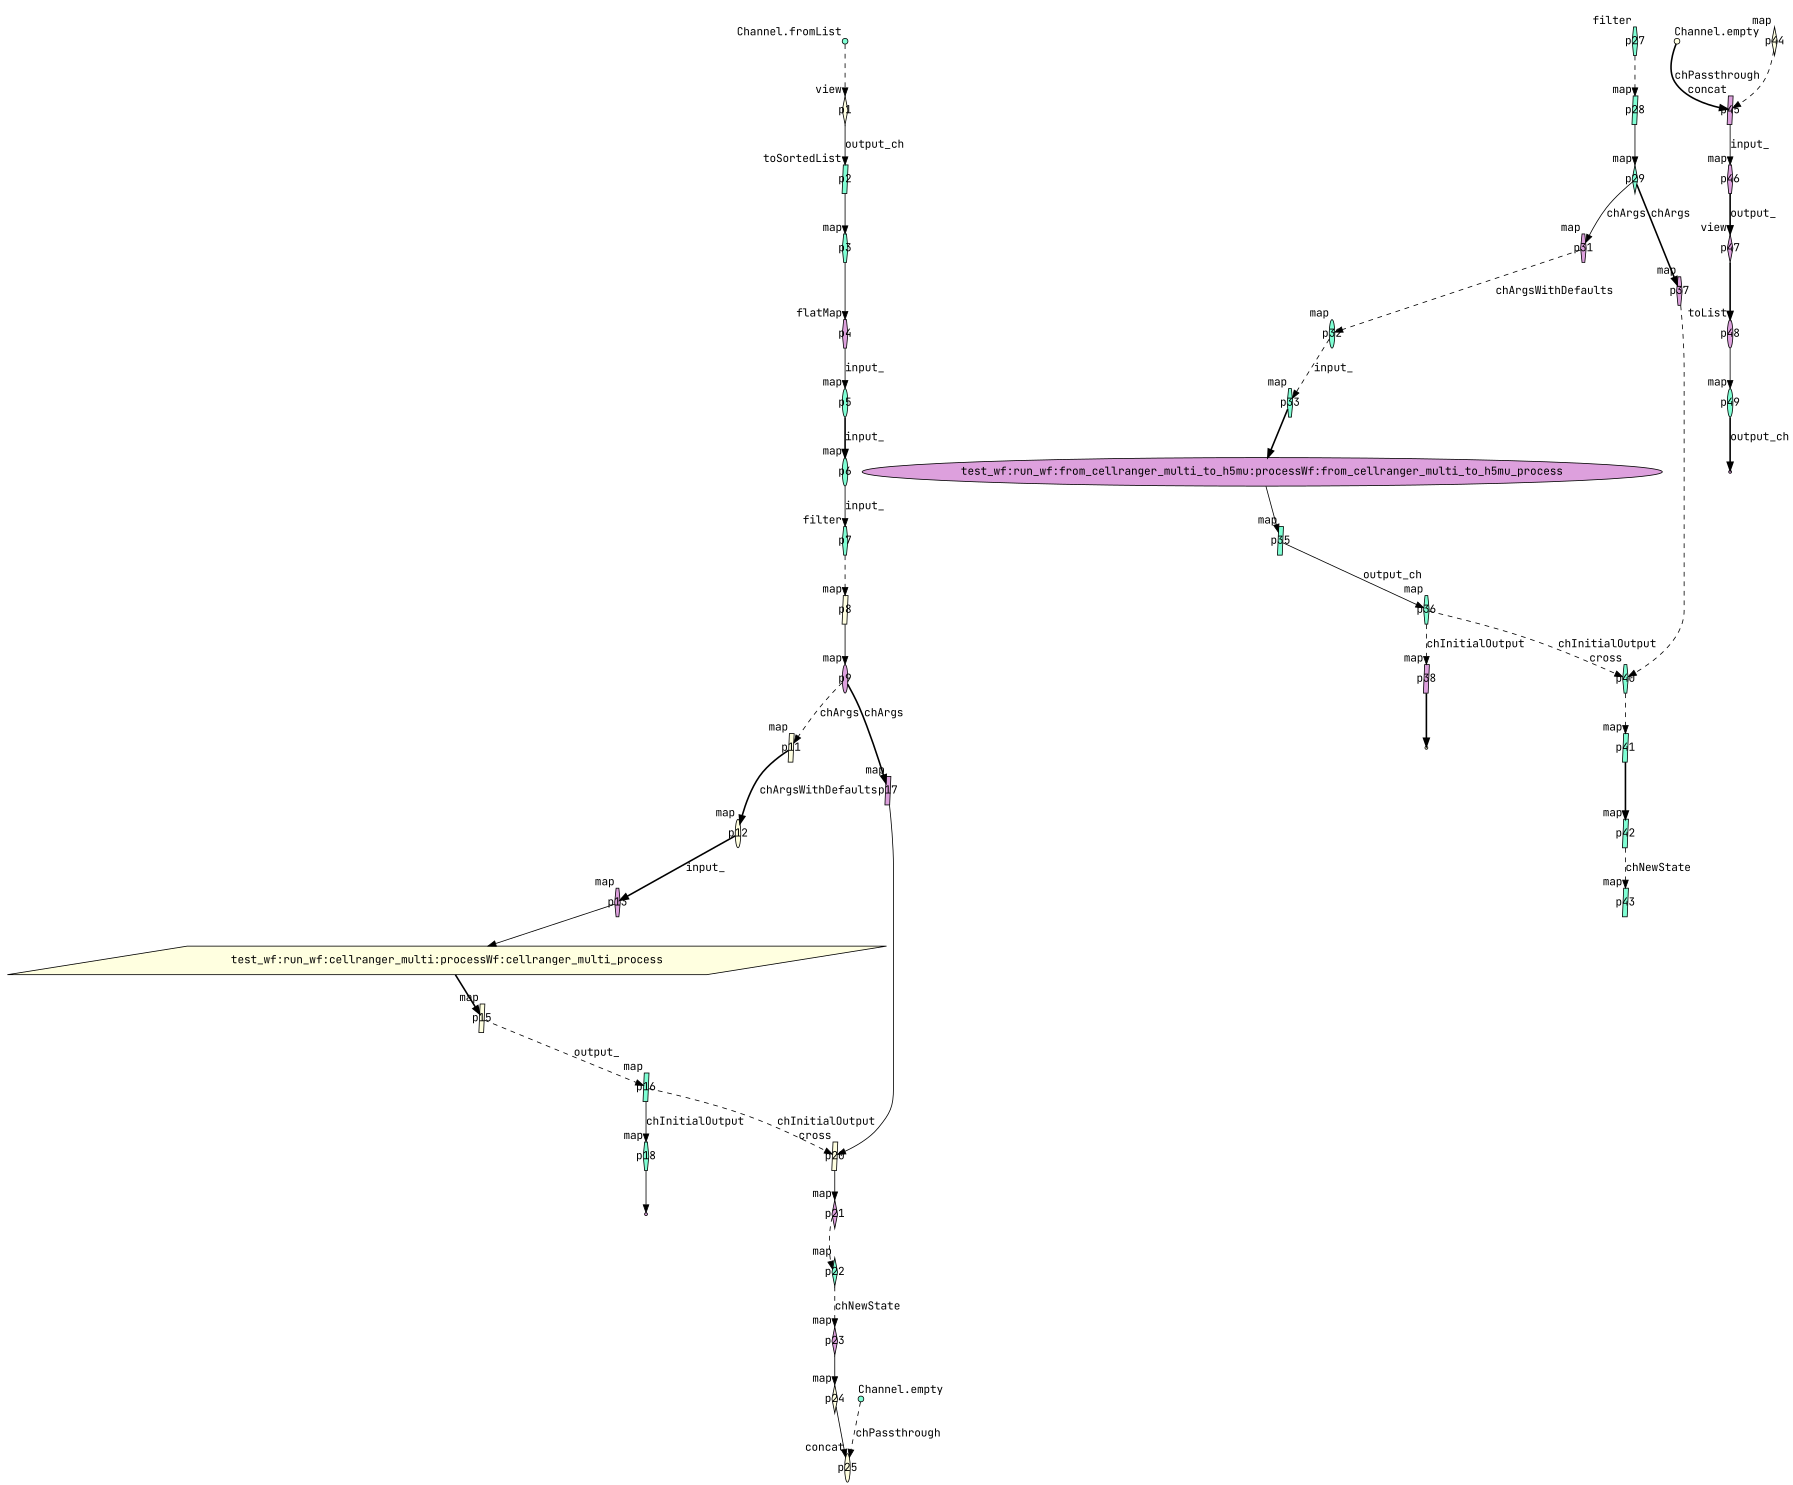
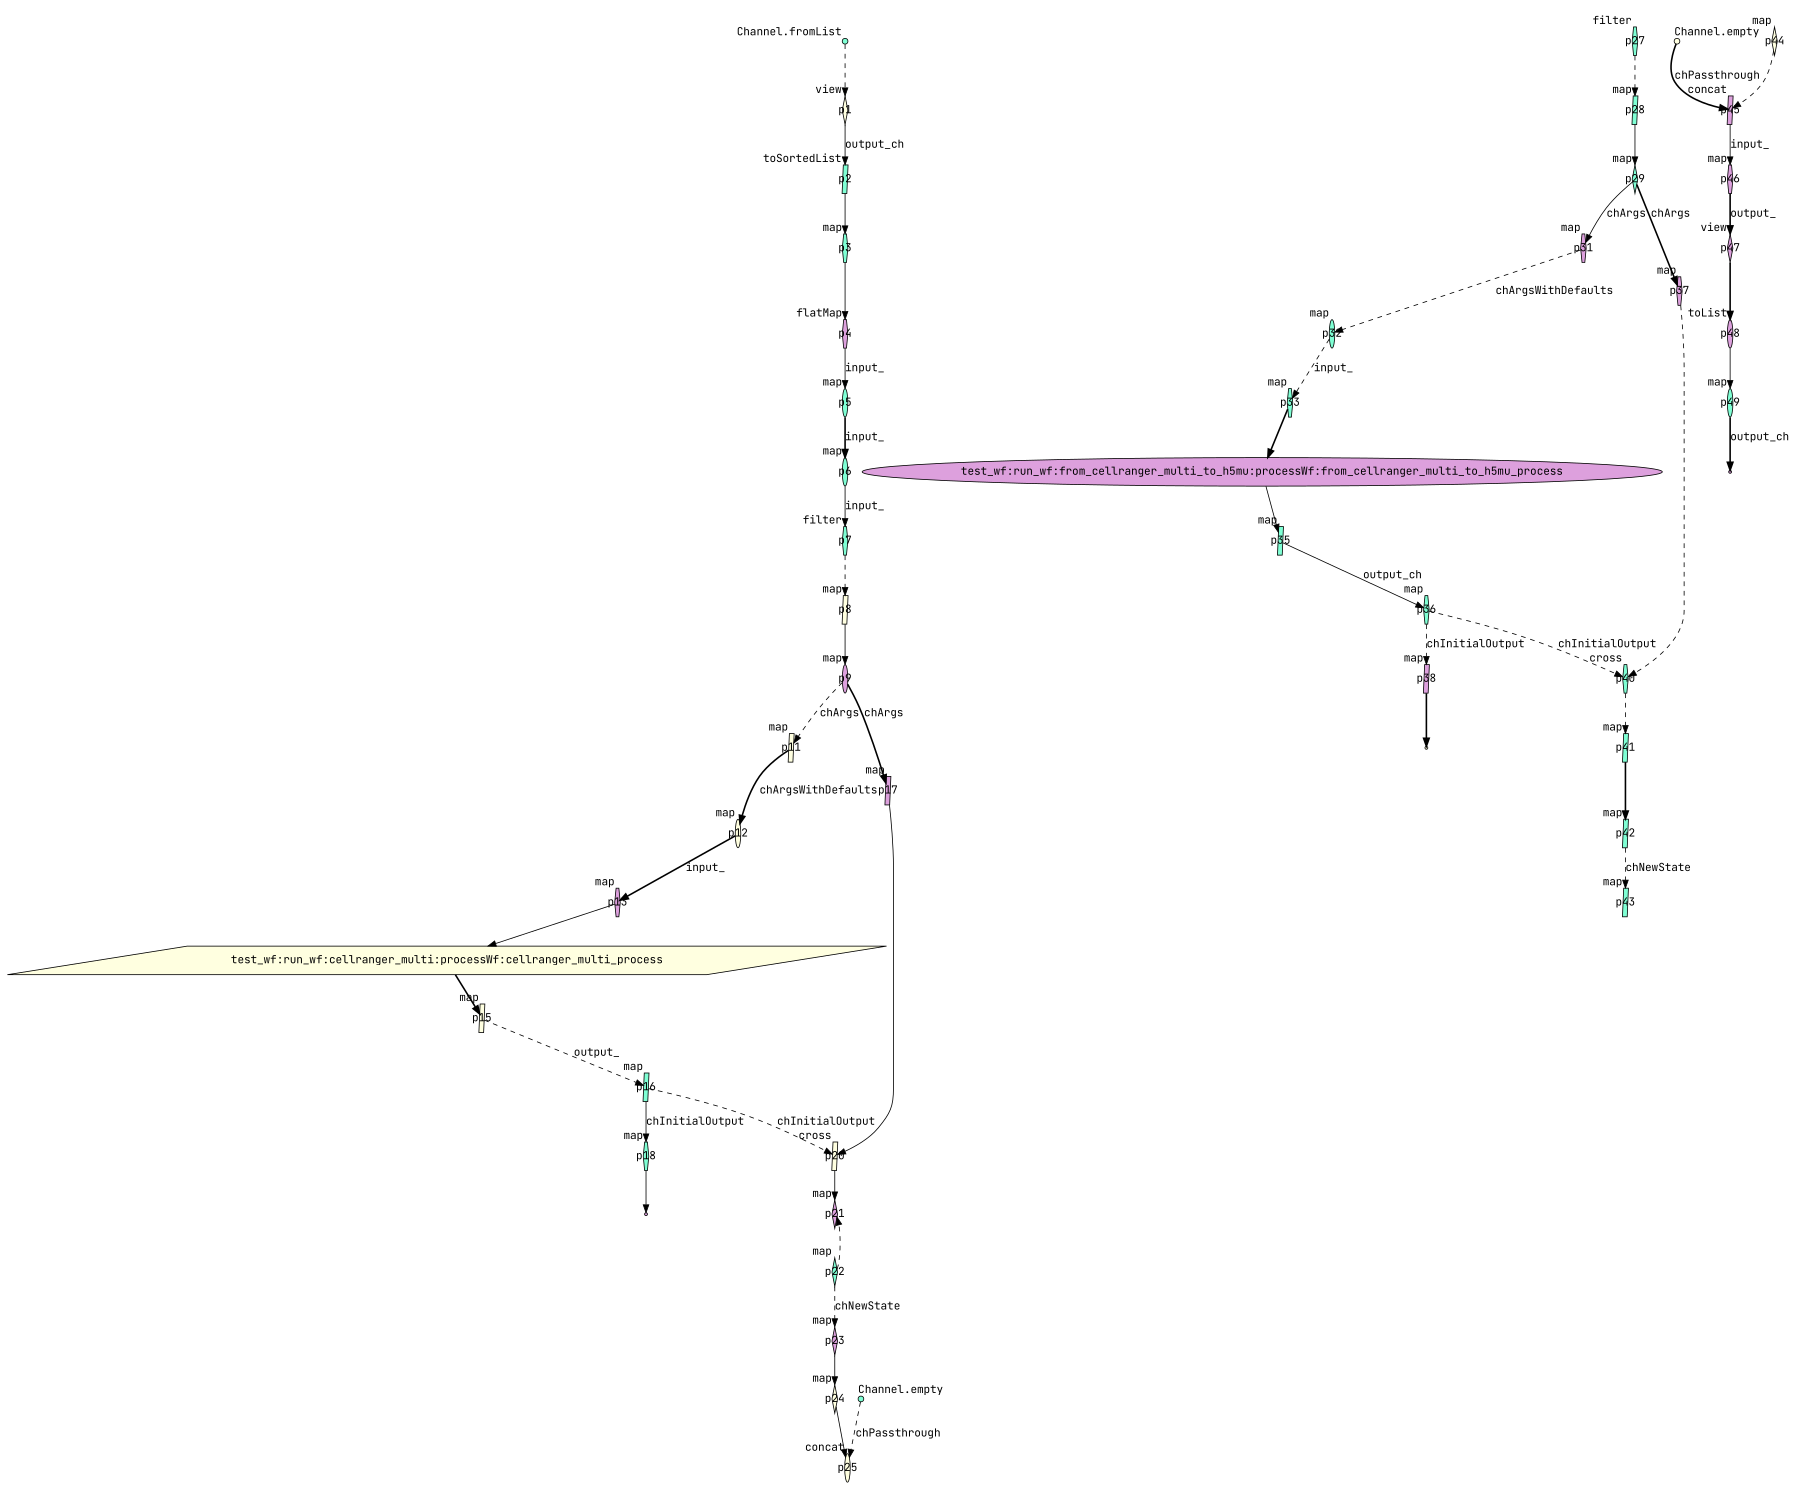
(829, 1239) -> (840, 1247)
